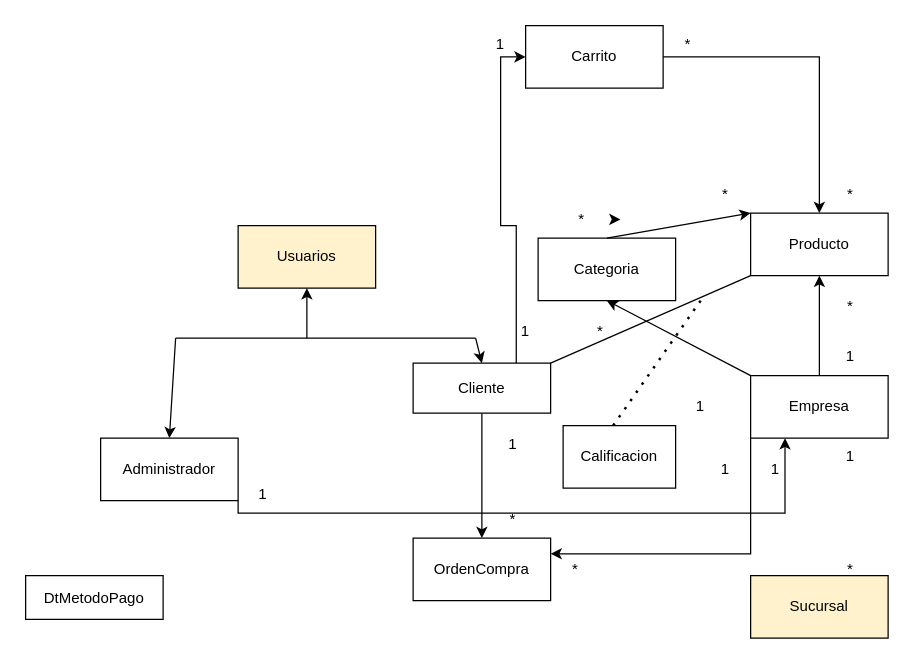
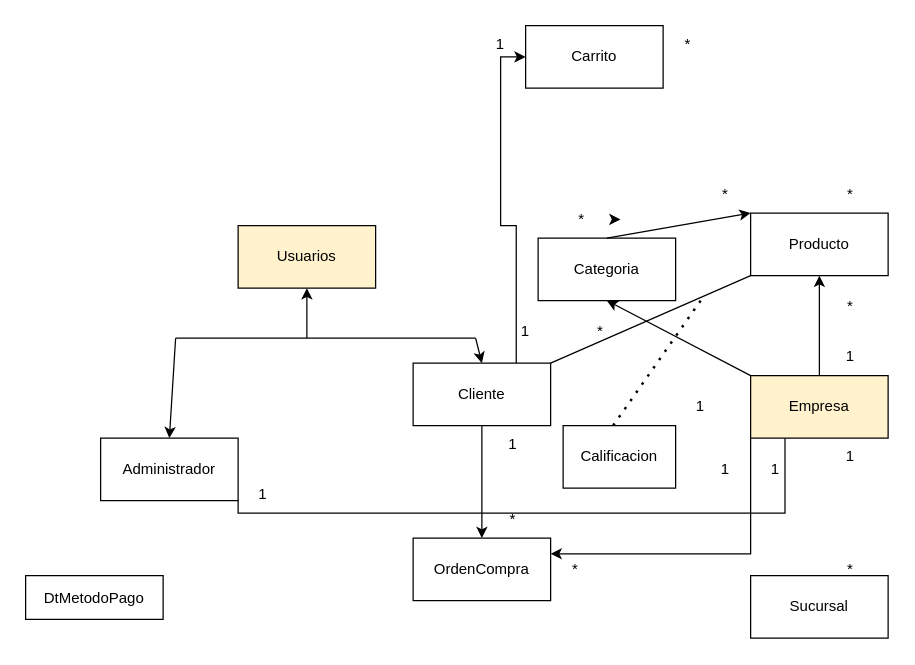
(815, 57) -> none
(482, 388) -> (482, 394)
(819, 407) -> (819, 407)
(785, 448) -> (785, 444)
(819, 607) -> (819, 607)
